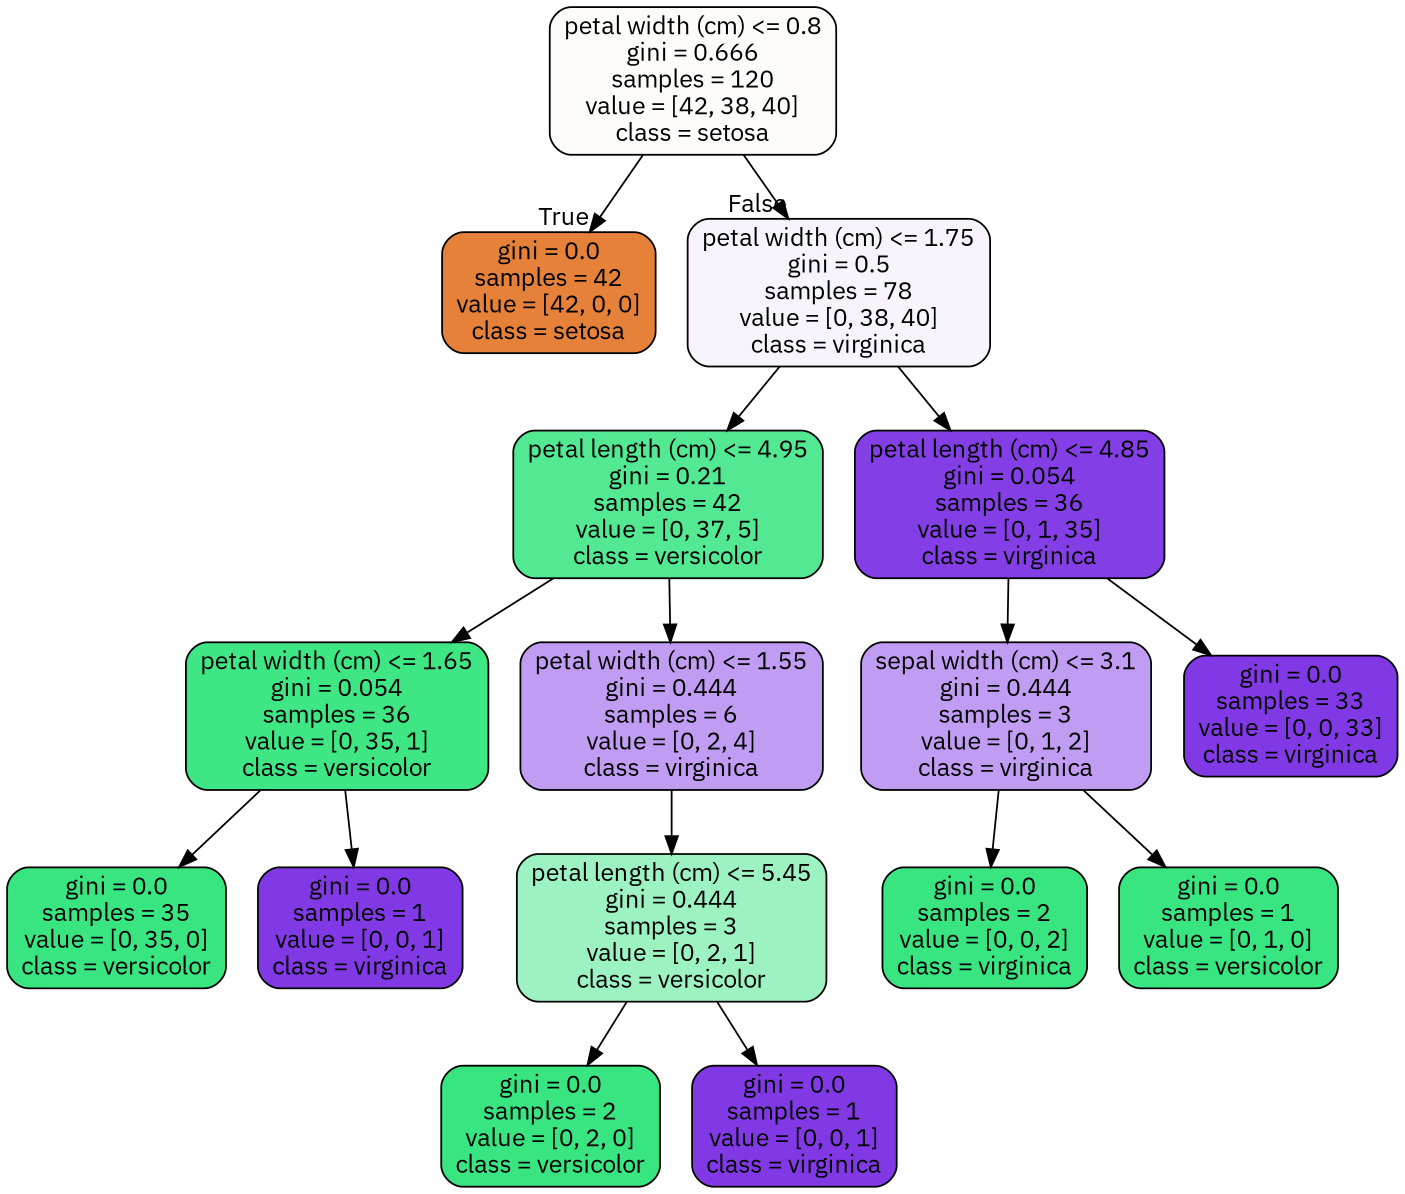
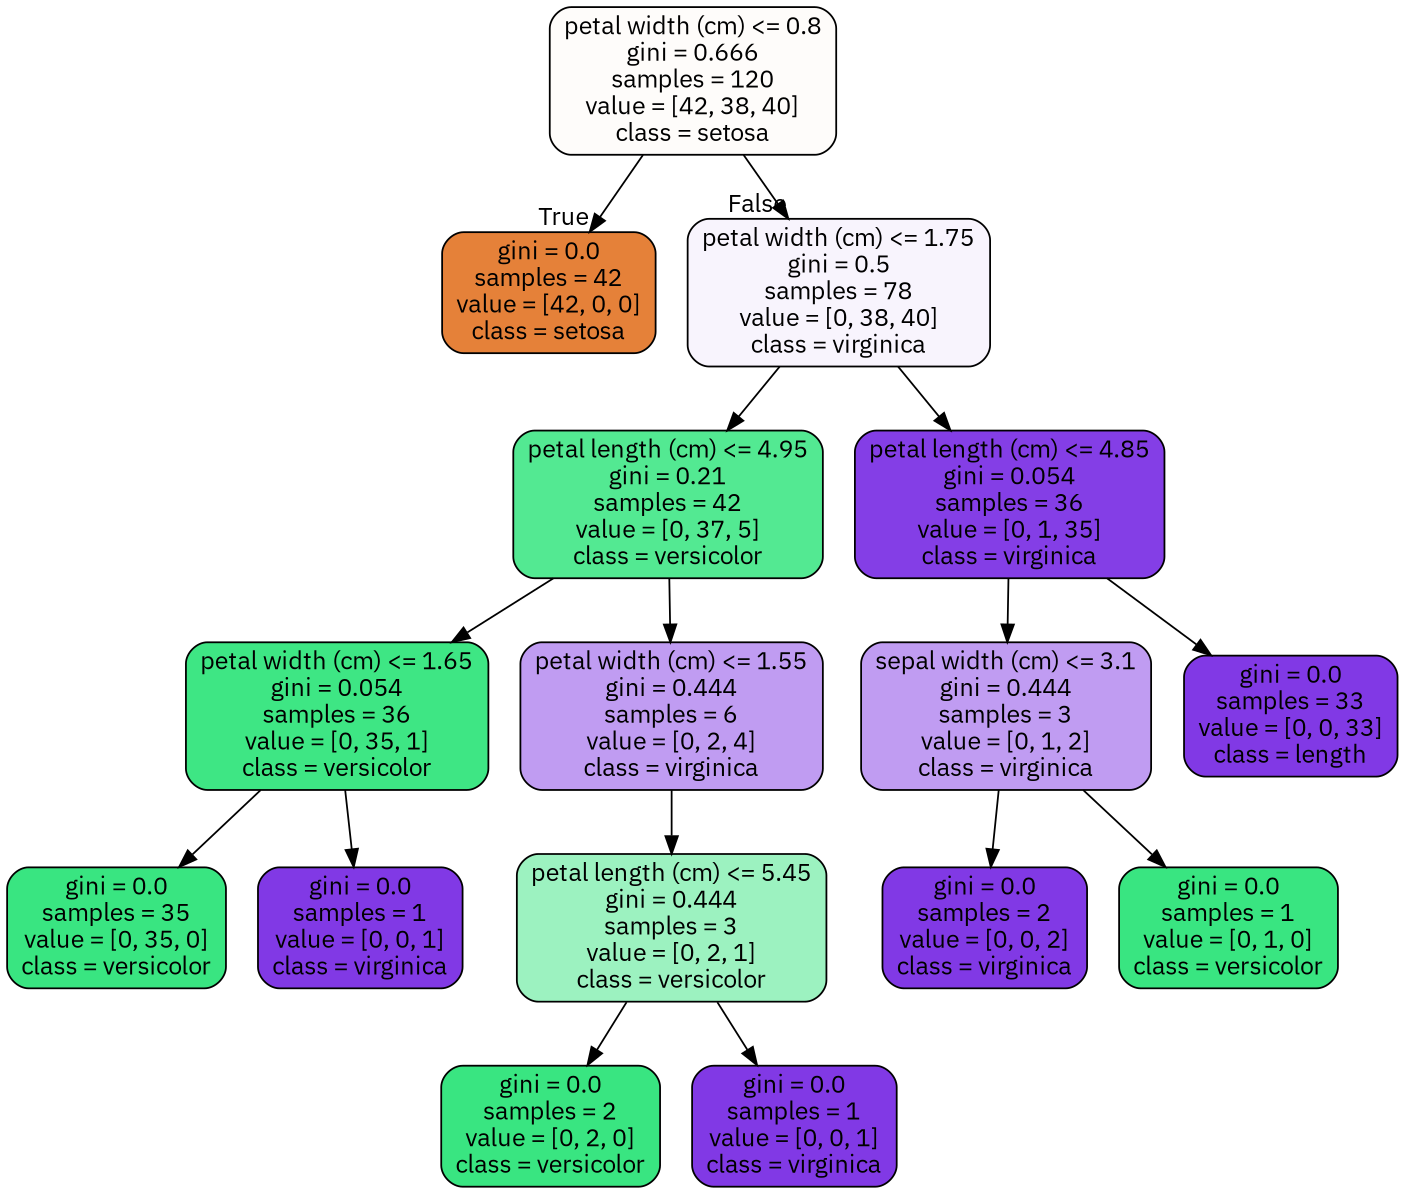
(1291, 716) -> (1291, 716)
(985, 928) -> (985, 928)
